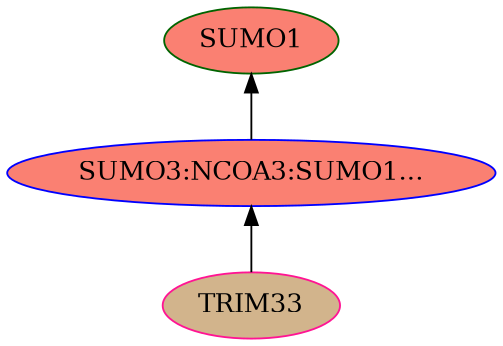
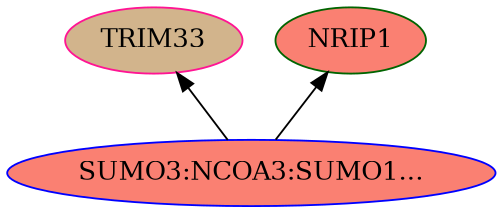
(251, 40) -> (351, 40)
(251, 249) -> (208, 114)
